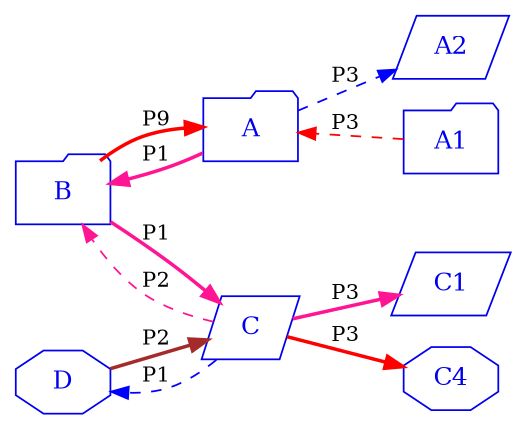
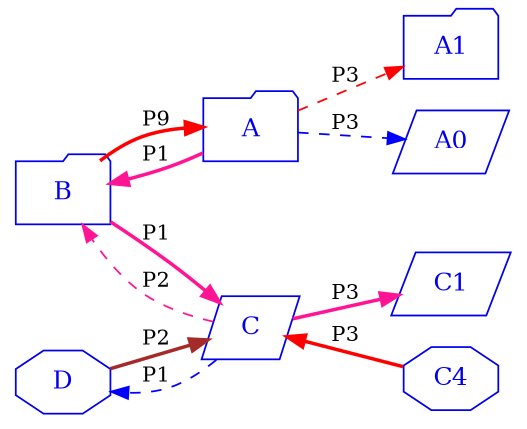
(451, 47) -> (451, 142)
(360, 136) -> (342, 92)
(337, 350) -> (354, 354)
